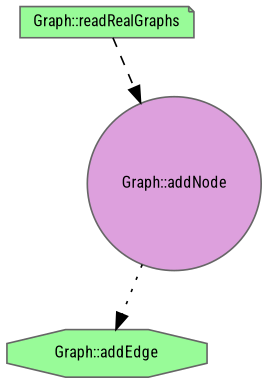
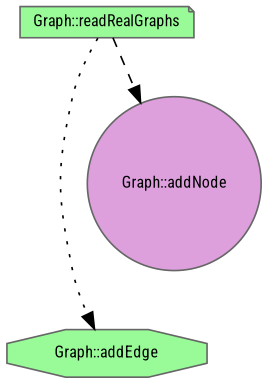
(132, 289) -> (61, 175)
